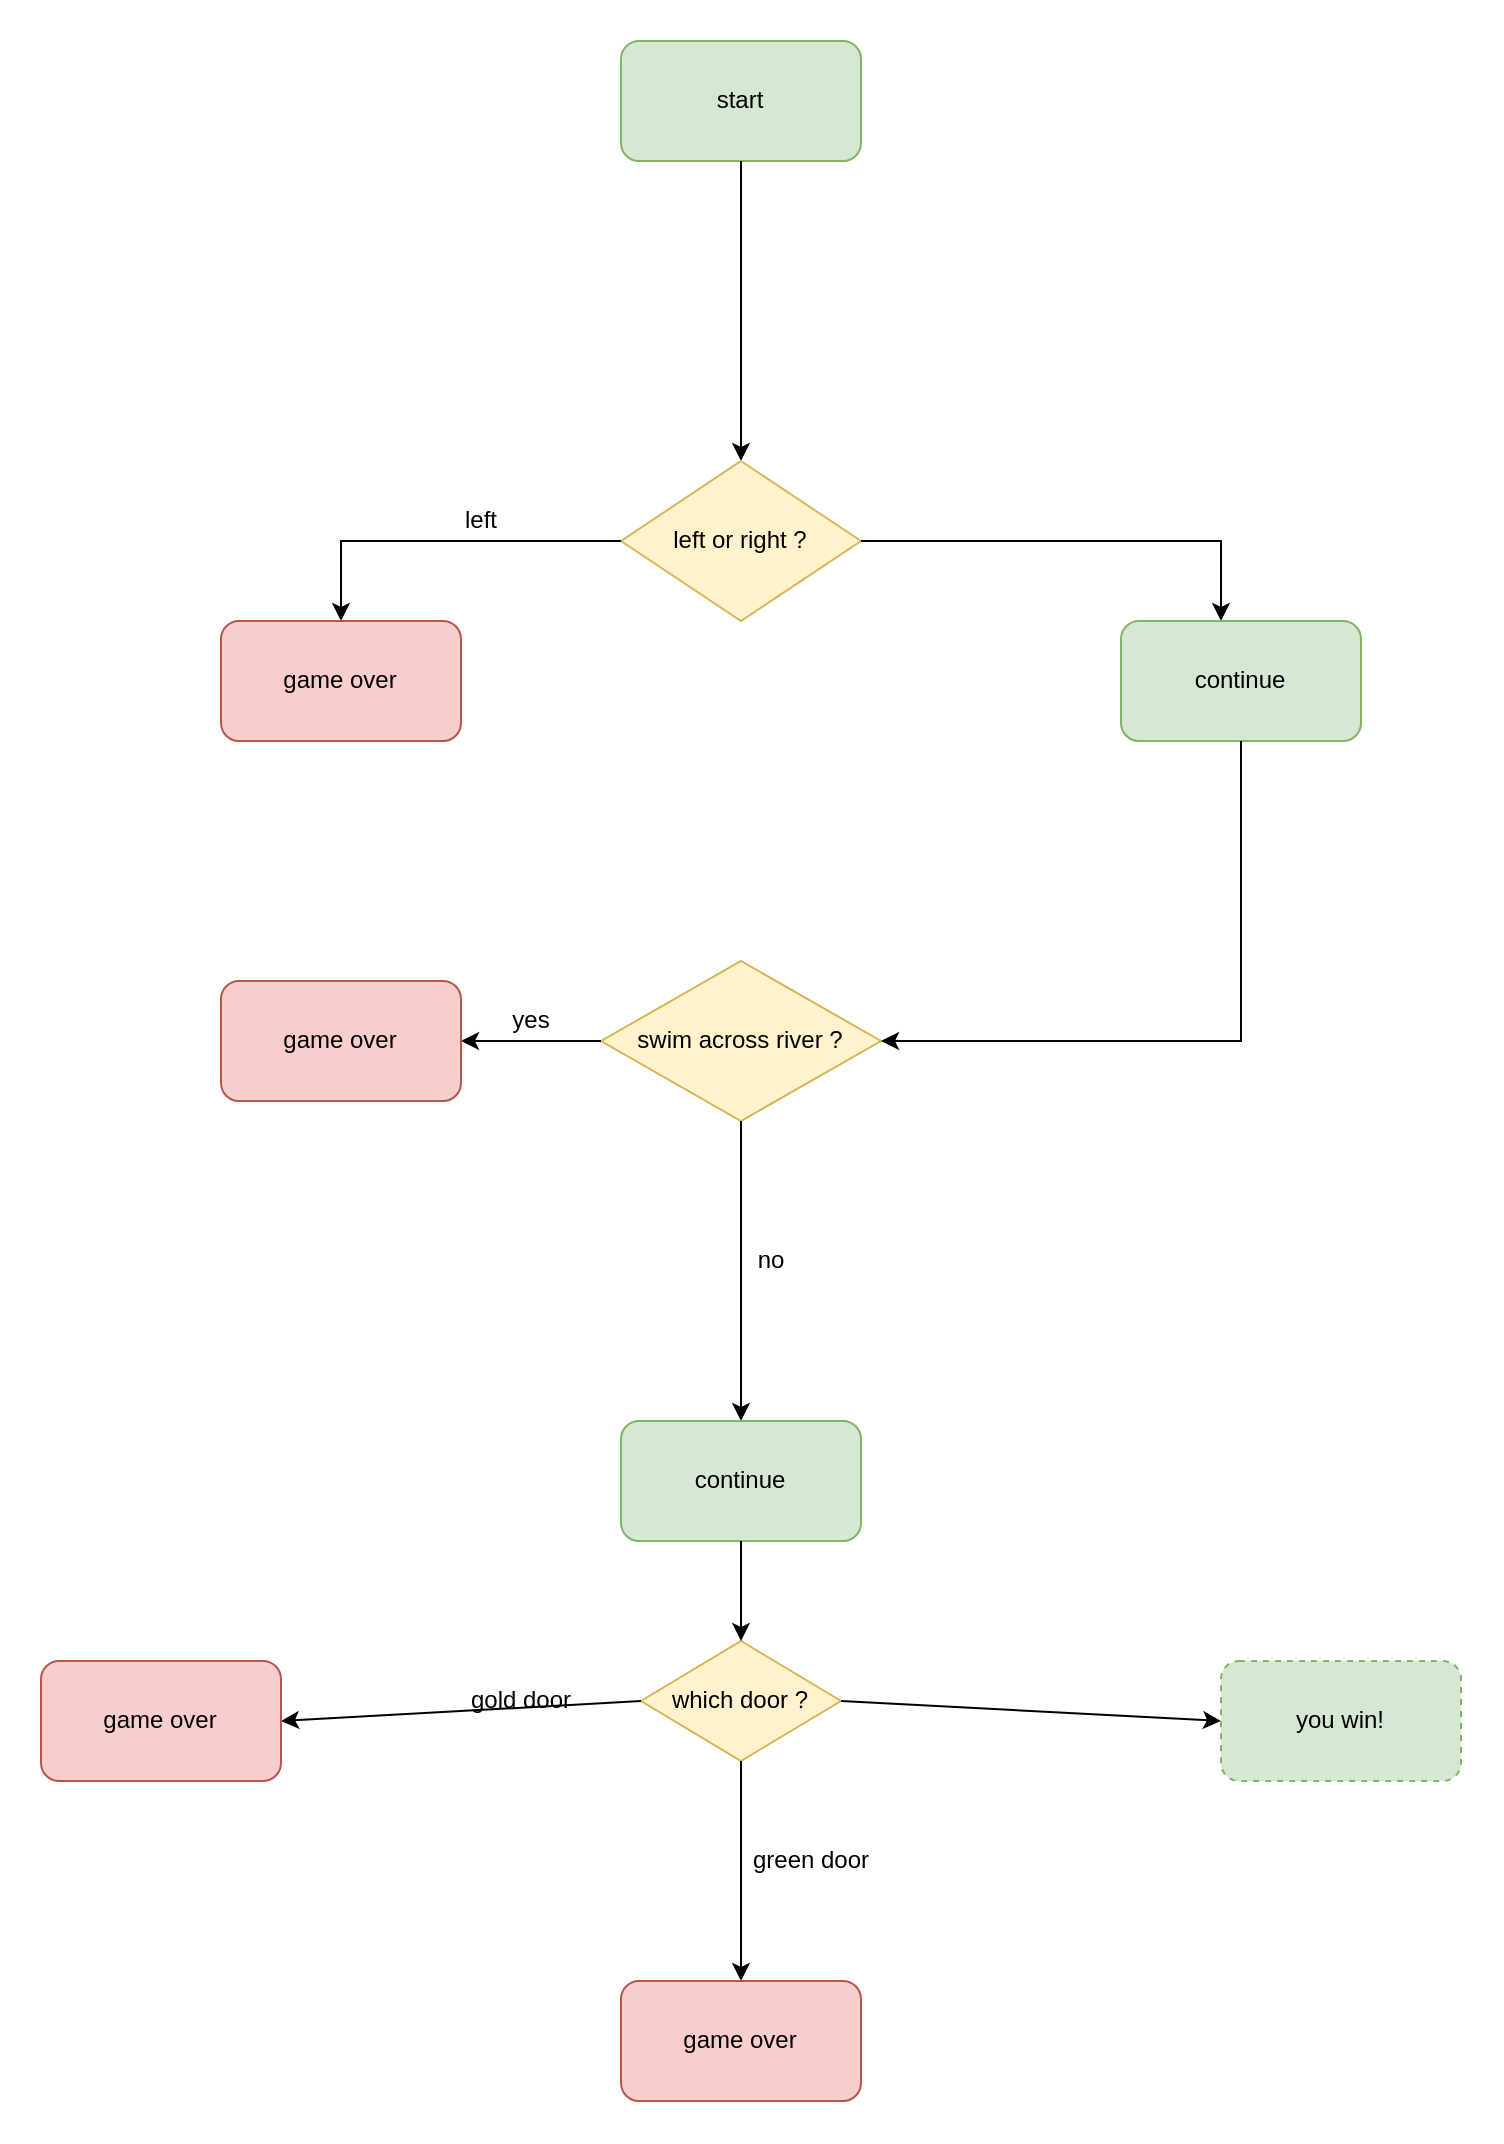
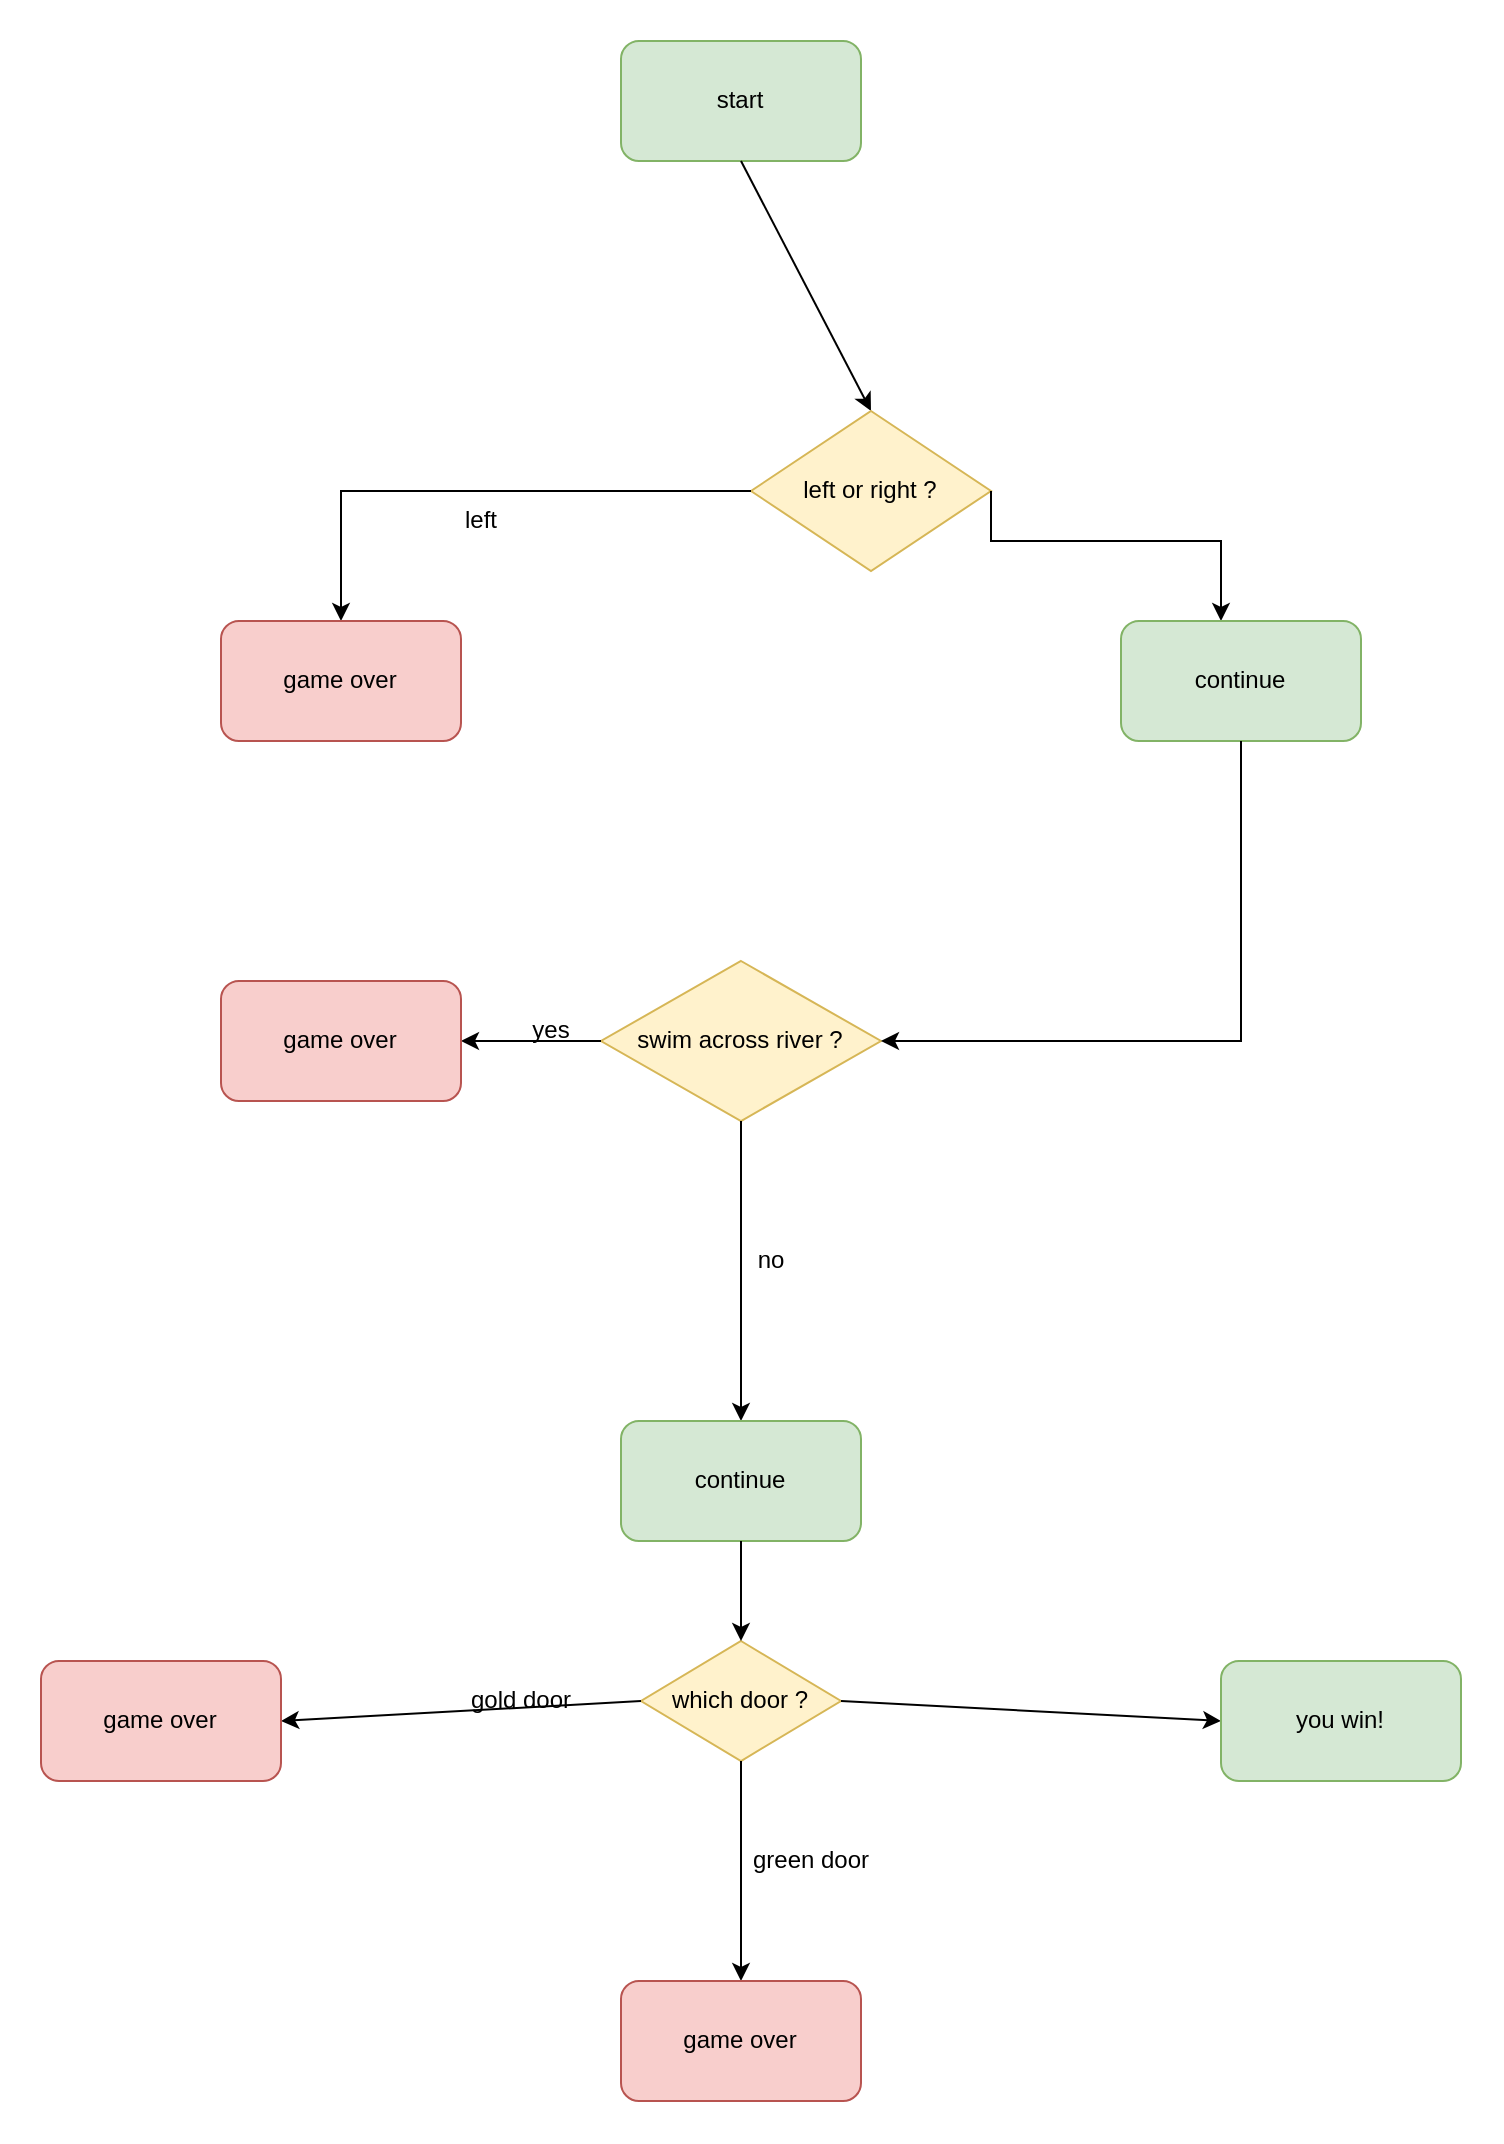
(741, 541) -> (871, 491)
(531, 1021) -> (551, 1031)
(1341, 1721) -> (1341, 1721)
